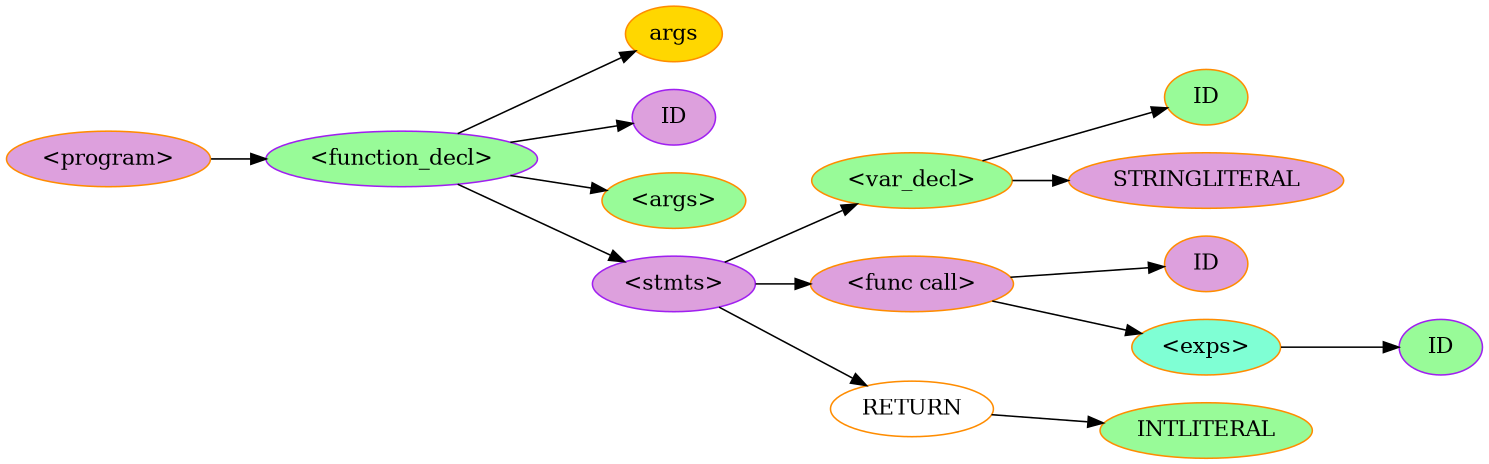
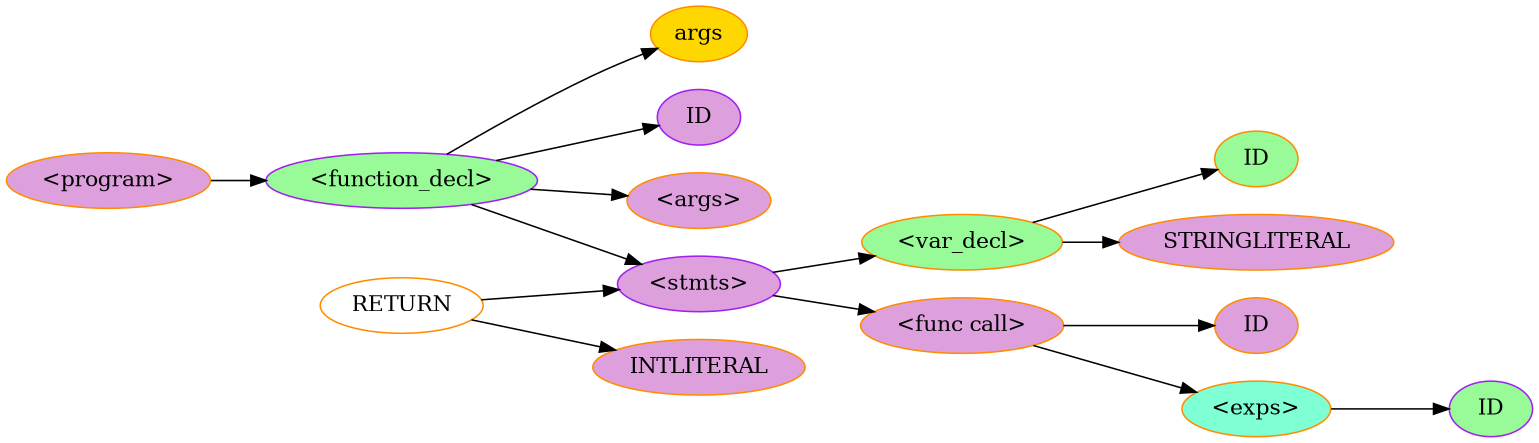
(674, 201) -> (699, 201)
(786, 343) -> (542, 295)
(1206, 431) -> (699, 367)
